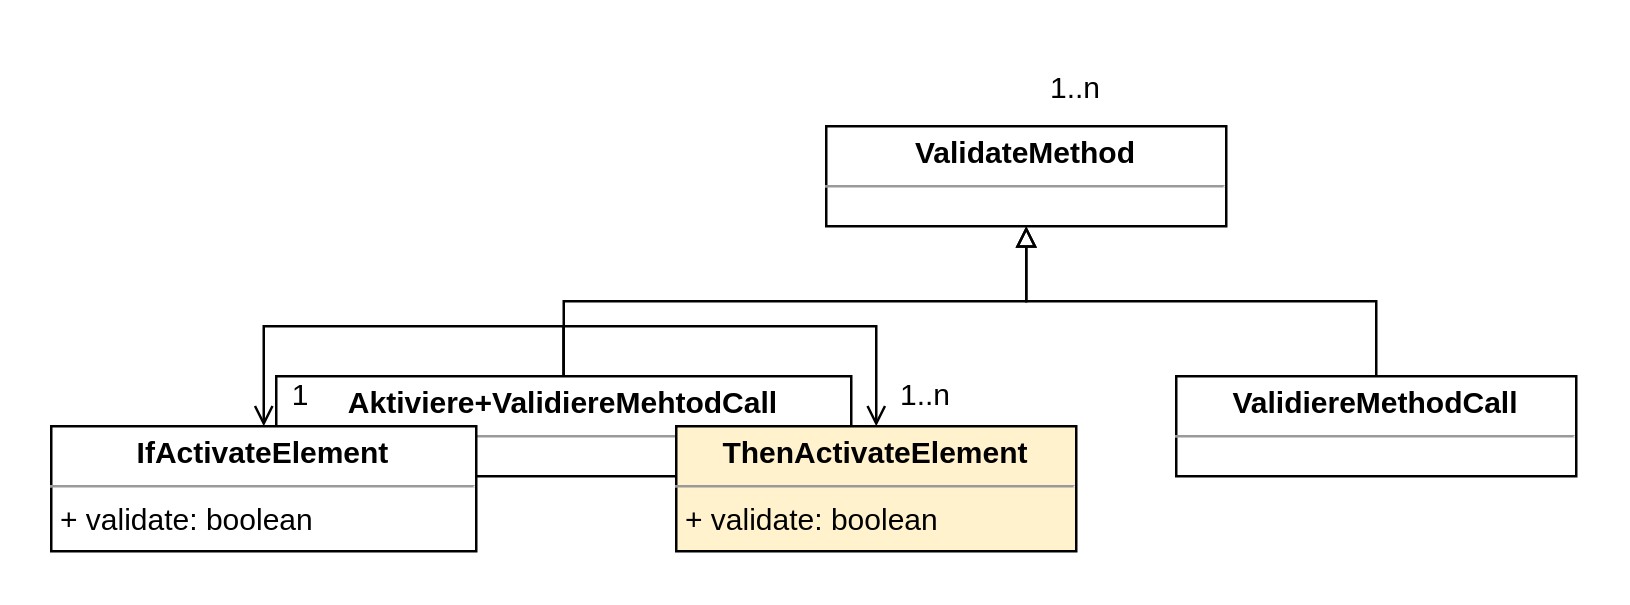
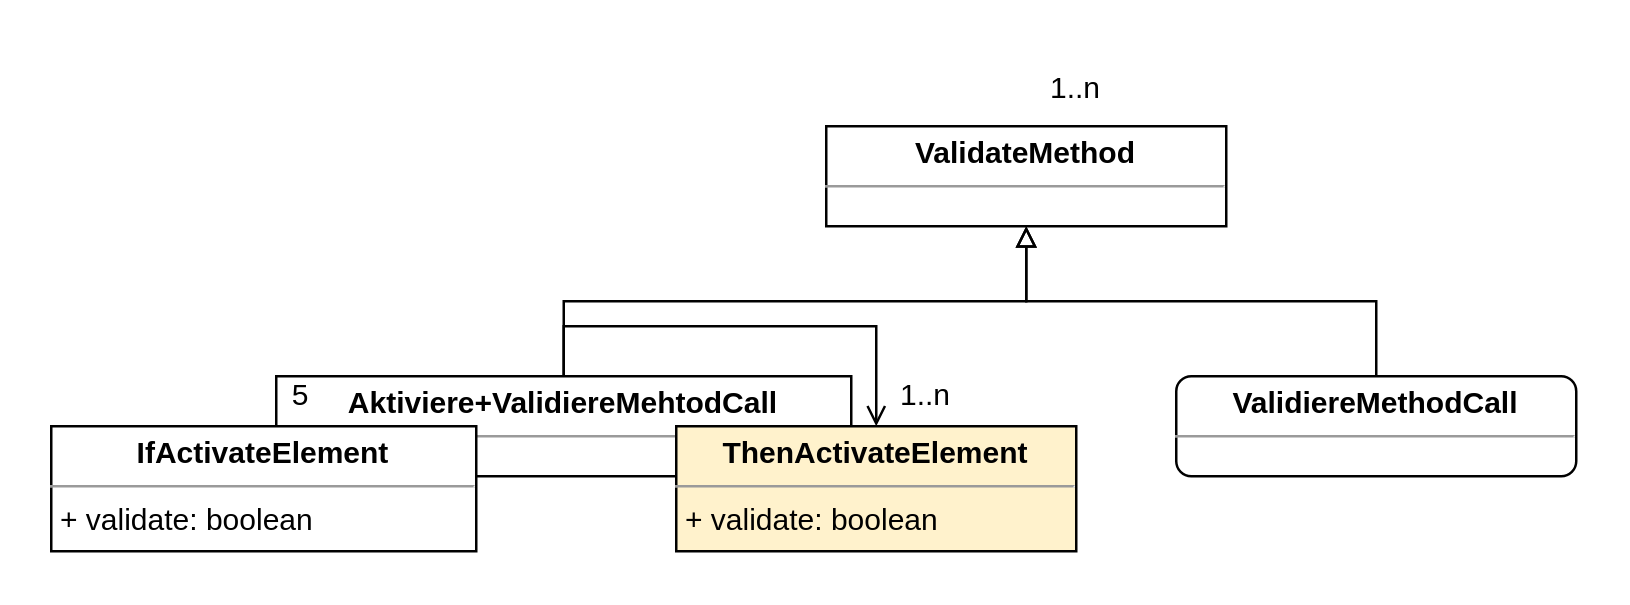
(364, 326) -> none
(301, 396) -> (301, 396)
(1376, 426) -> (1376, 426)
